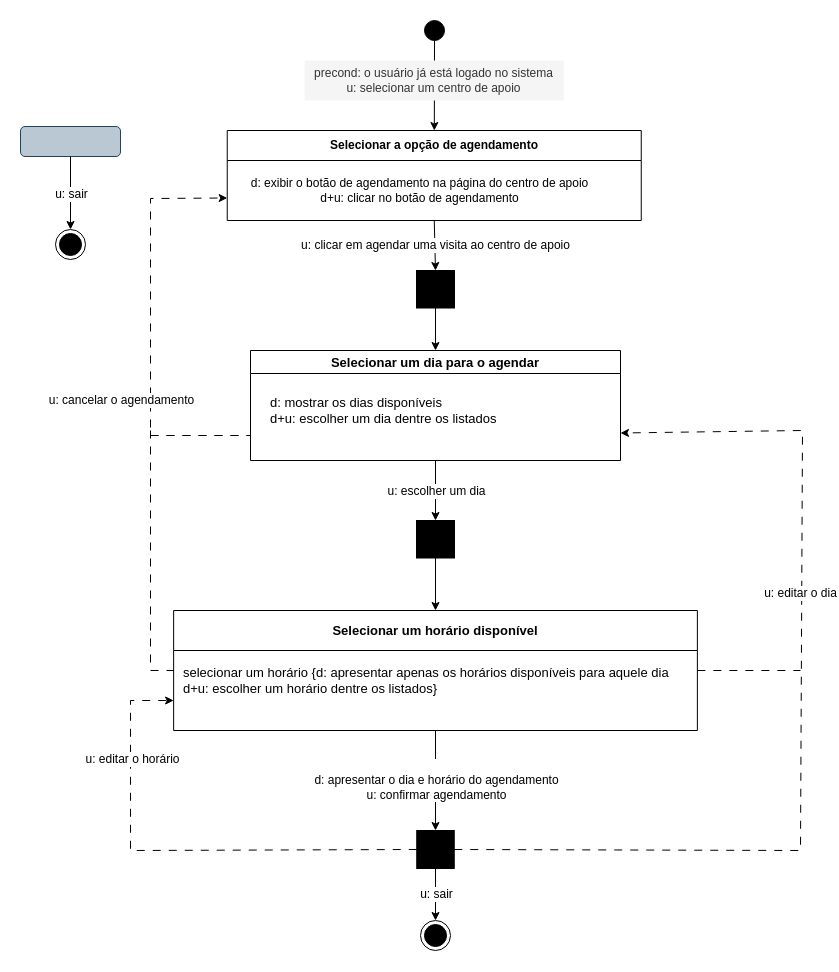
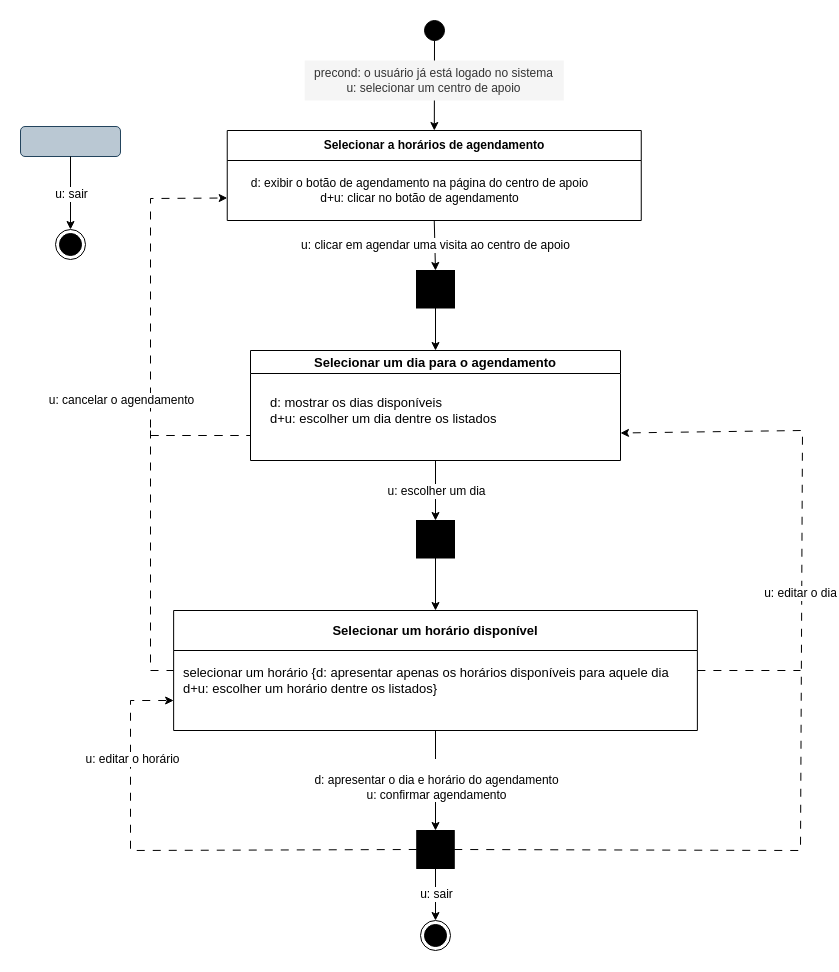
(435, 146) -> (435, 146)
(436, 363) -> (436, 363)
